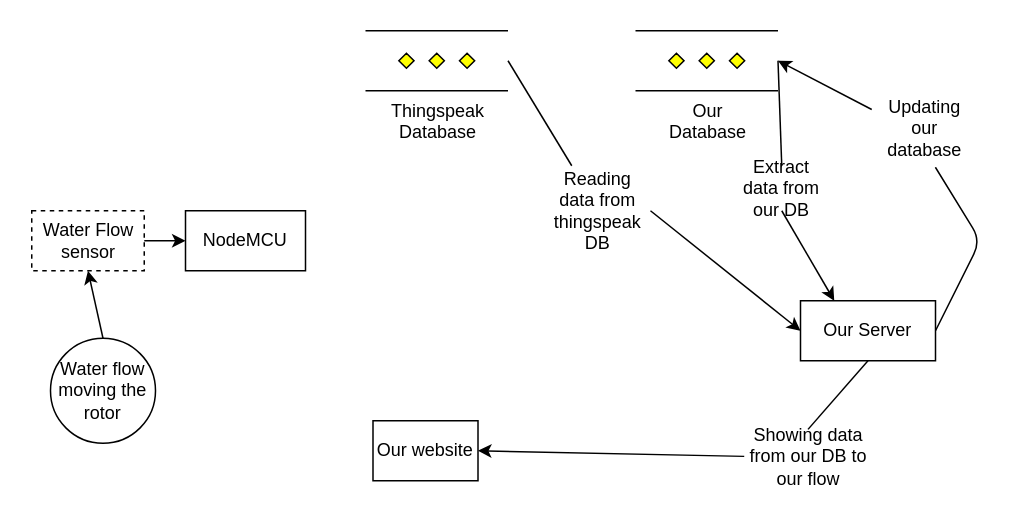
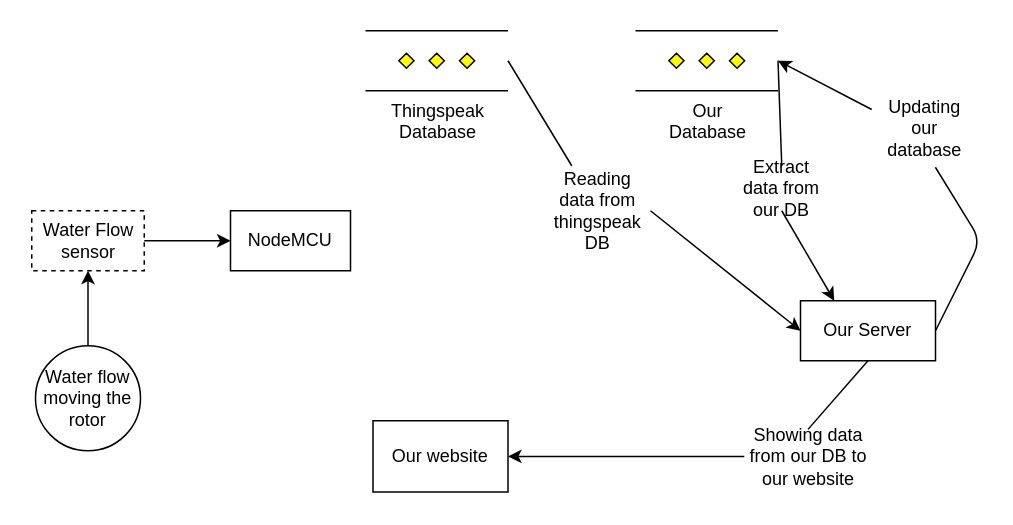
(245, 241) -> (290, 241)
(103, 391) -> (88, 398)
(425, 451) -> (440, 456)
(809, 457) -> (809, 457)
